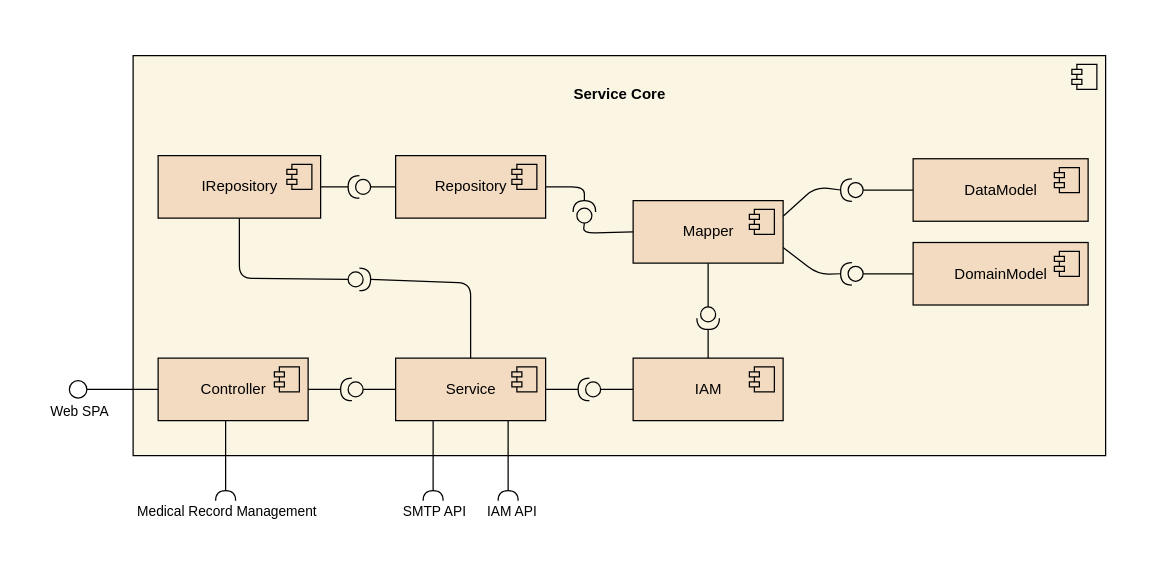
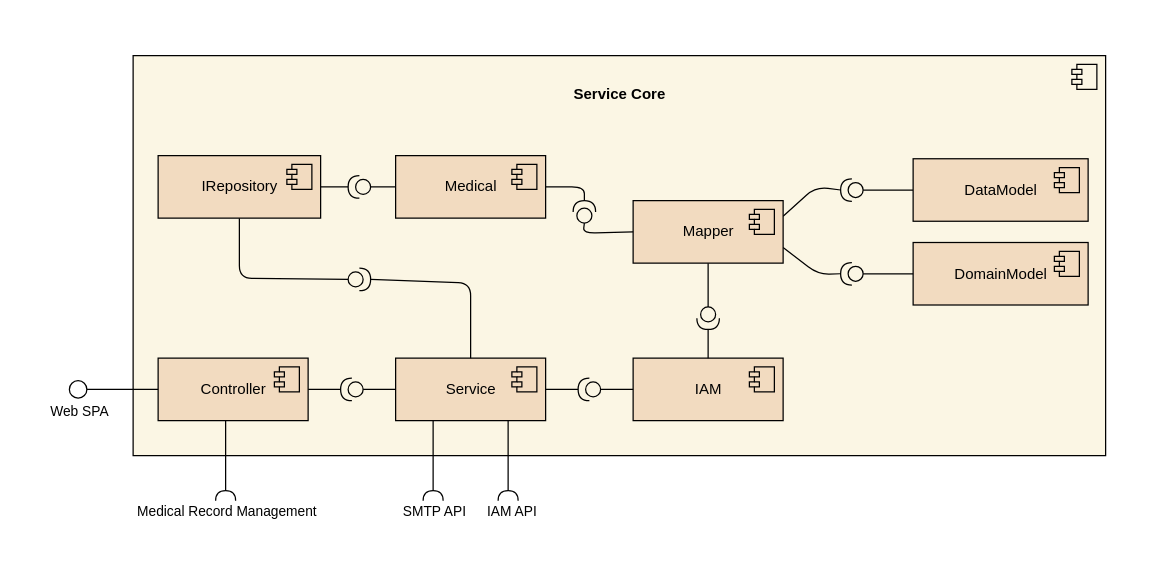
(471, 187) -> (471, 187)
